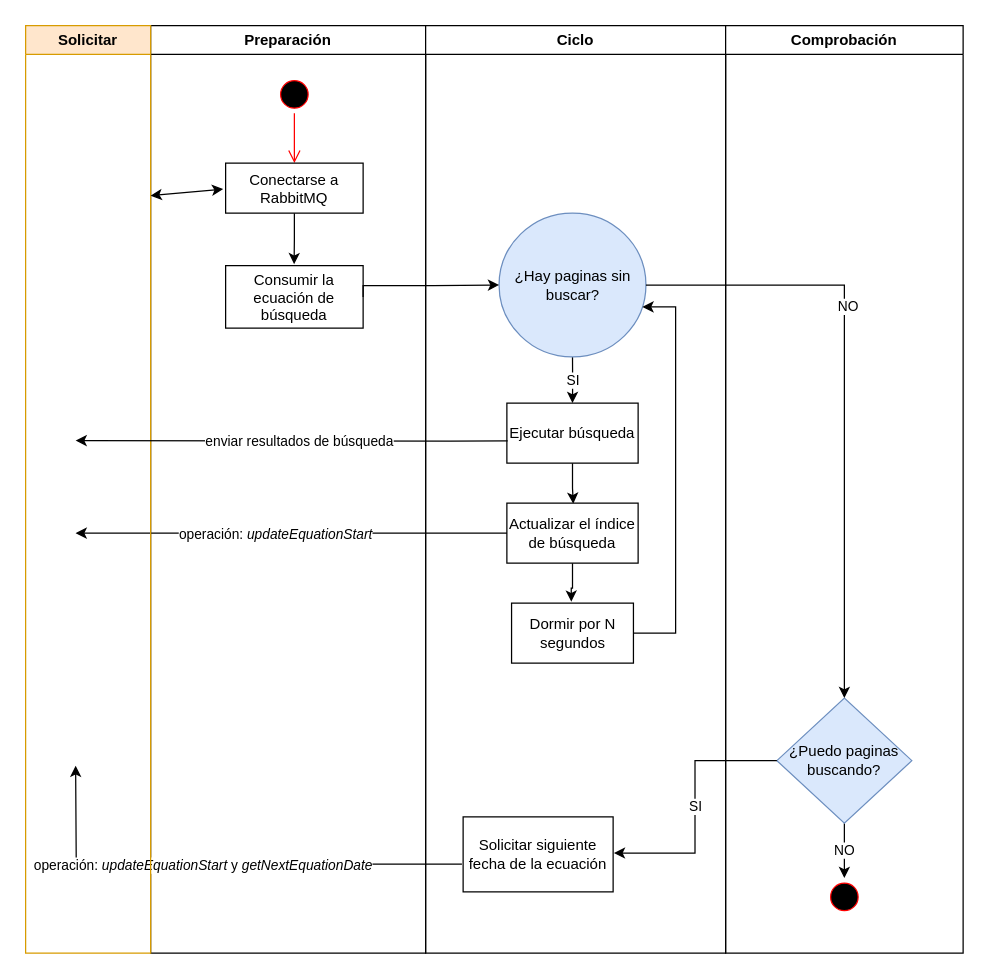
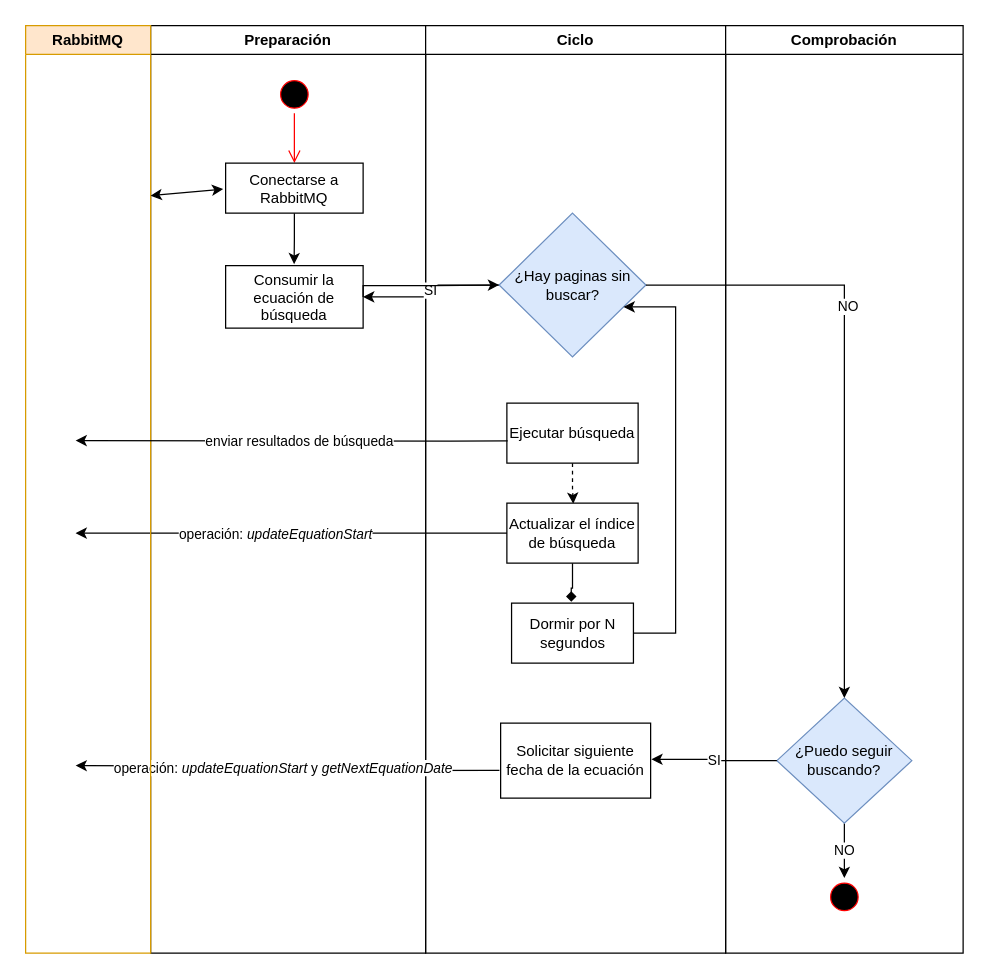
(88, 41) -> (88, 41)
(573, 285) -> (573, 285)
(573, 376) -> (397, 297)
(573, 479) -> (573, 479)
(571, 591) -> (571, 591)
(844, 761) -> (844, 761)
(538, 854) -> (576, 761)
